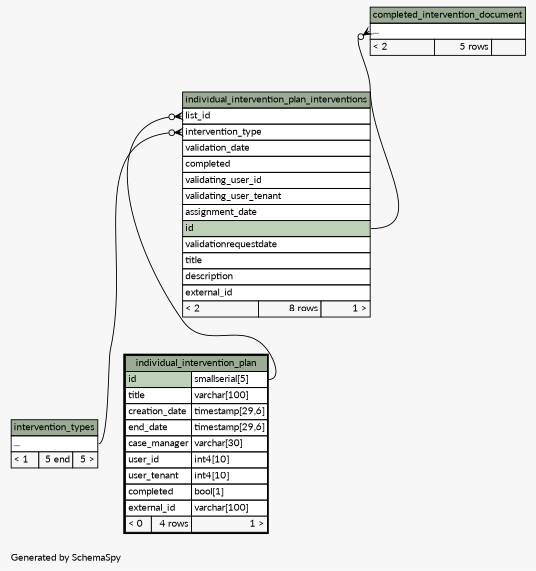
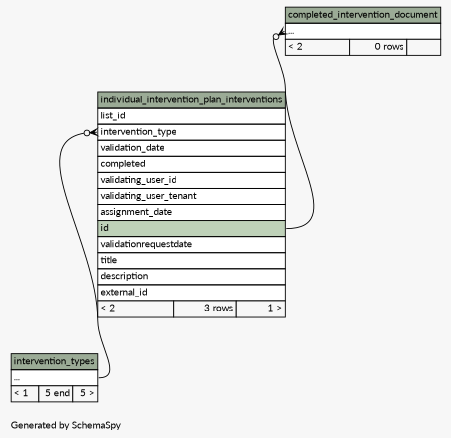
(474, 47) -> (389, 47)
(304, 309) -> (219, 309)
(196, 444) -> none
